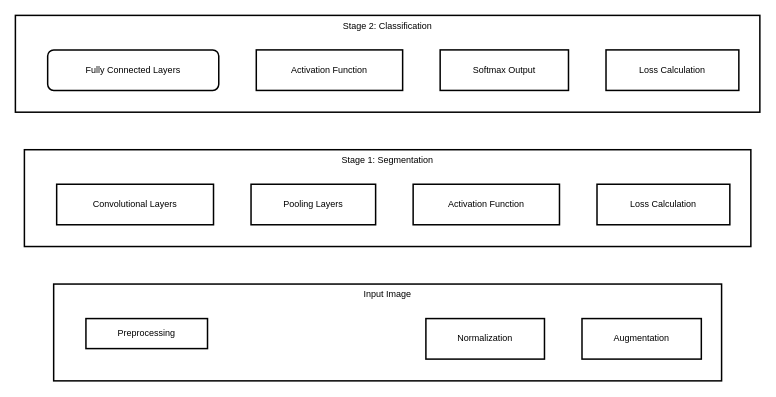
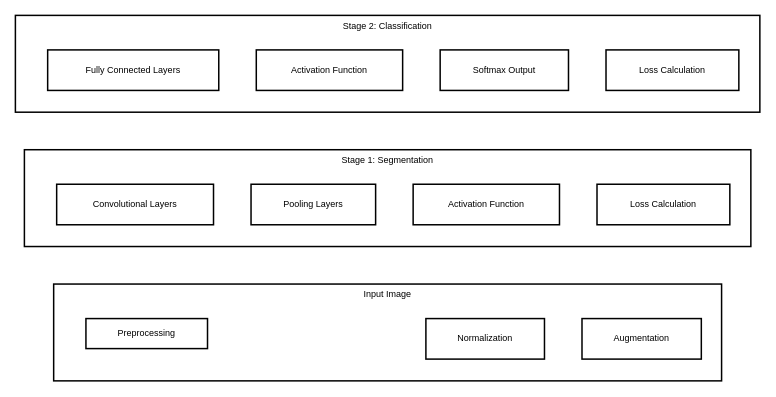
(133, 70) -> (133, 70)
